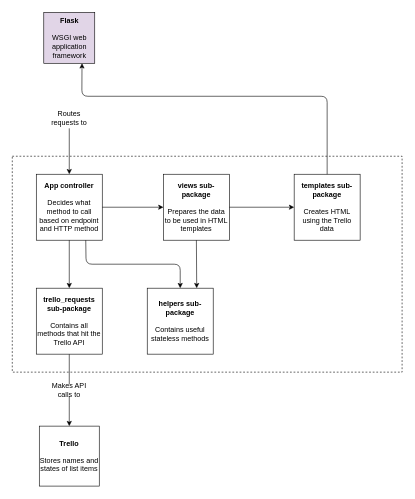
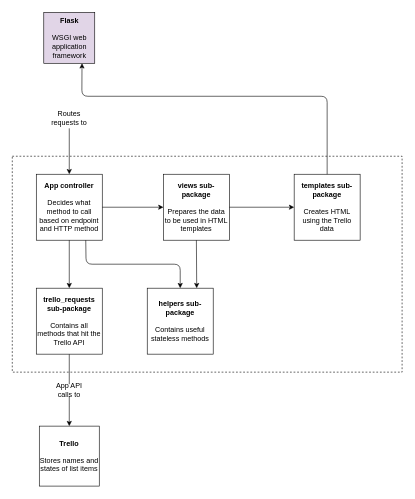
(69, 390) -> (69, 390)
